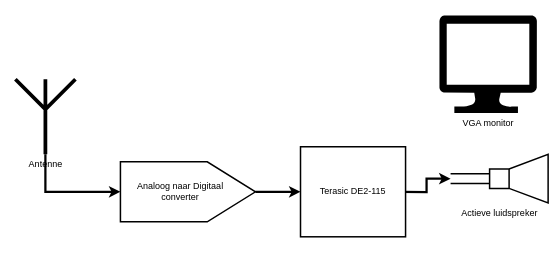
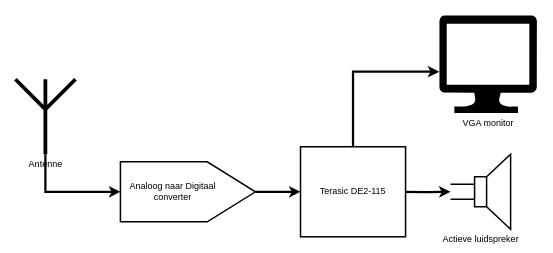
none -> (354, 72)
(499, 179) -> (480, 192)
(180, 192) -> (173, 192)
